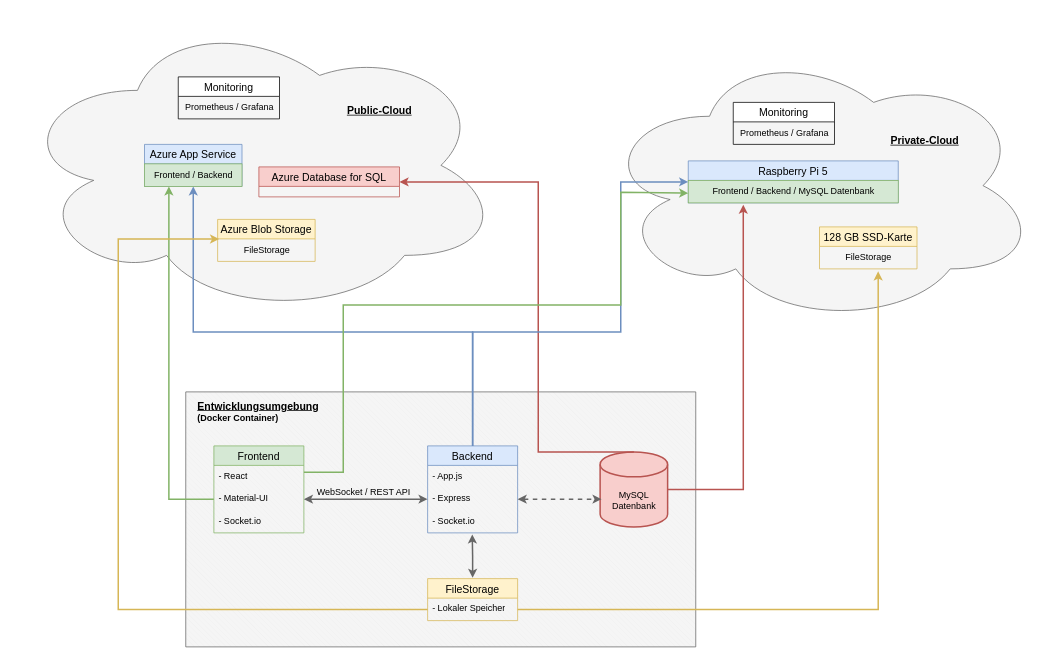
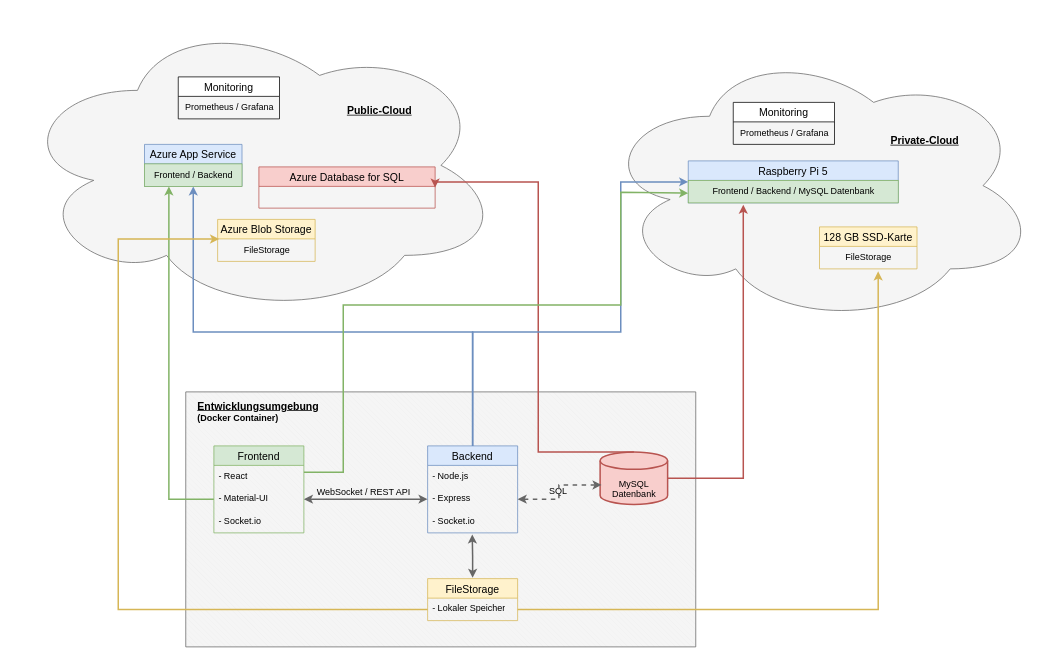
(329, 182) -> (347, 188)
(450, 476) -> (453, 476)
none -> (558, 489)
(634, 489) -> (634, 478)
